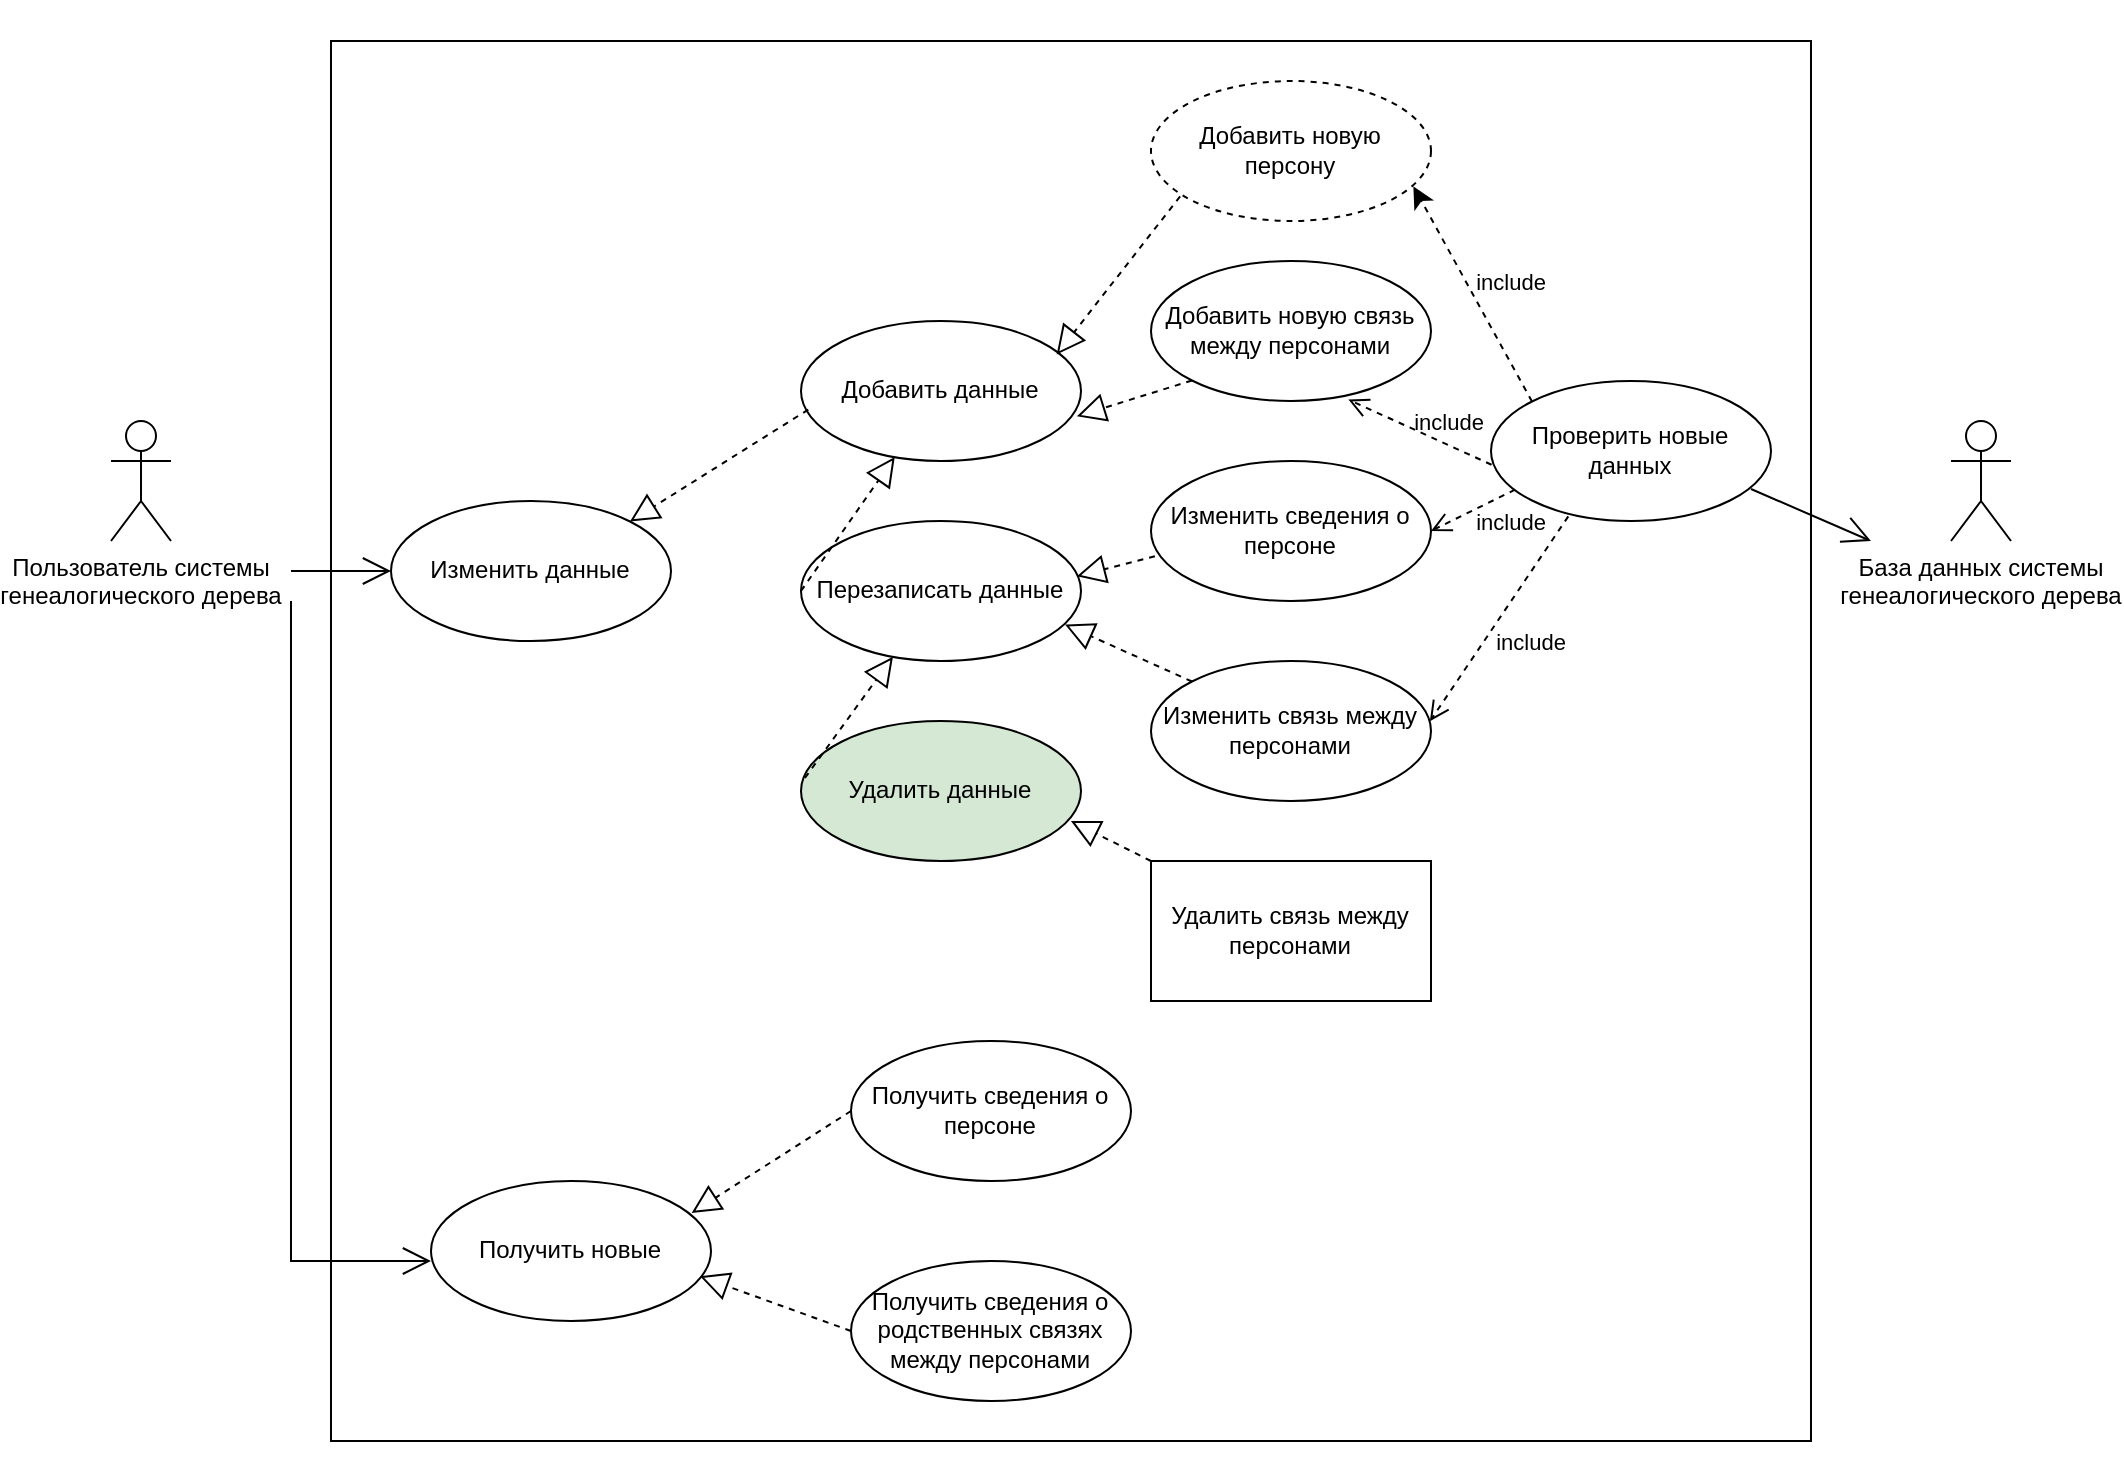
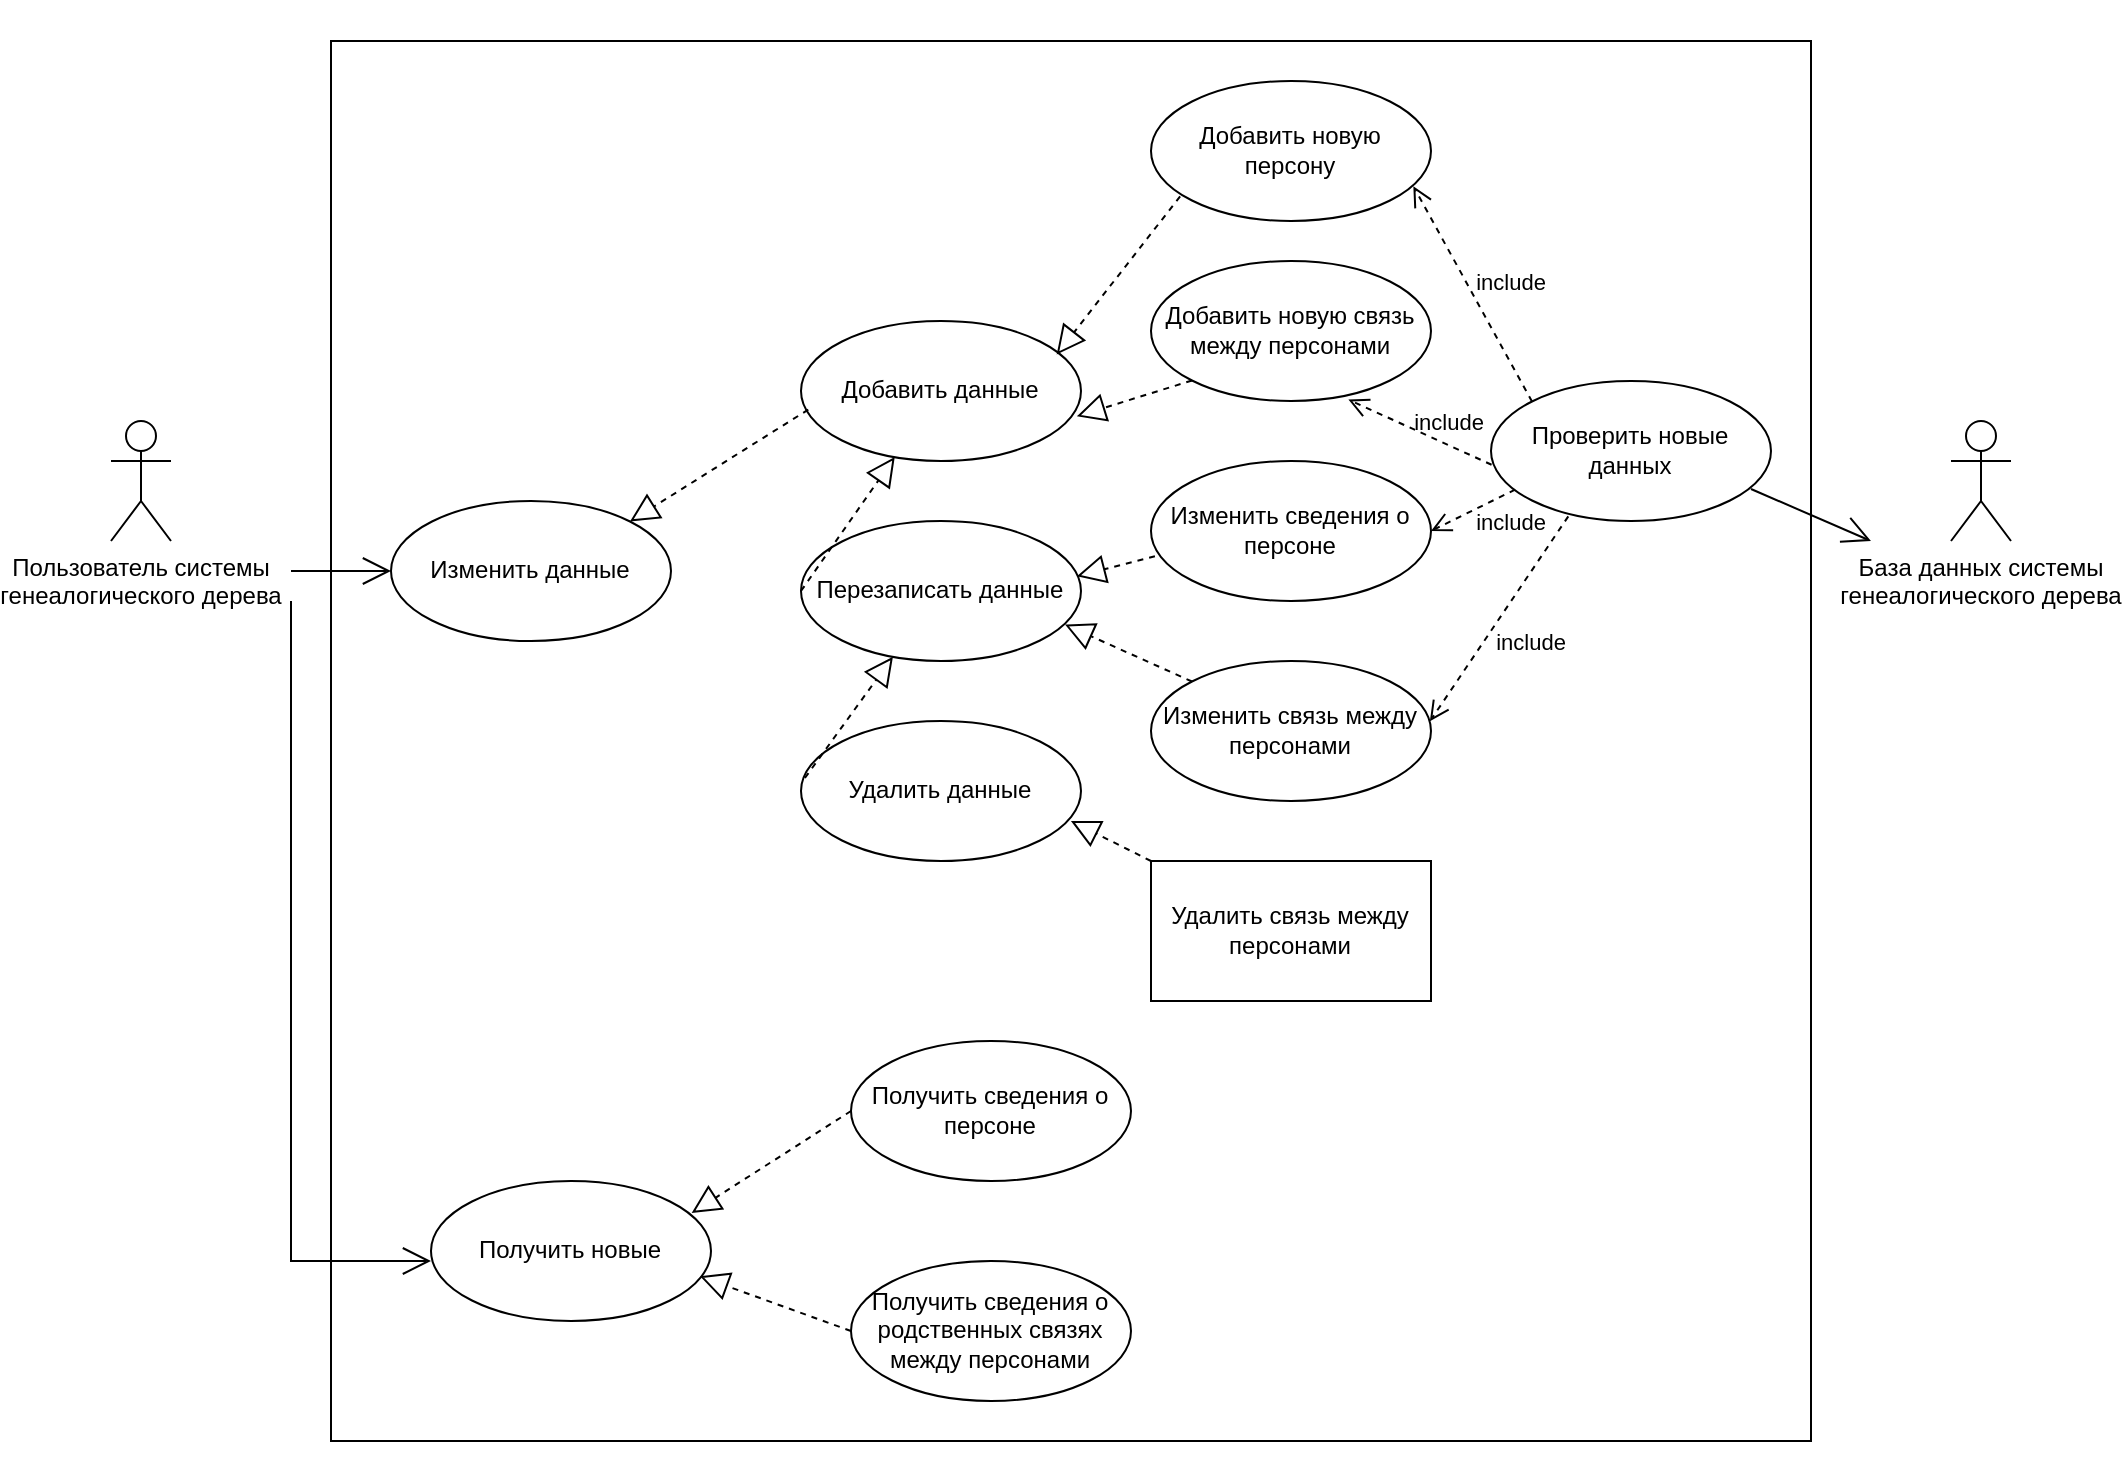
(1291, 151) -> (1291, 151)
(1422, 202) -> (1419, 196)
(941, 791) -> (941, 791)
